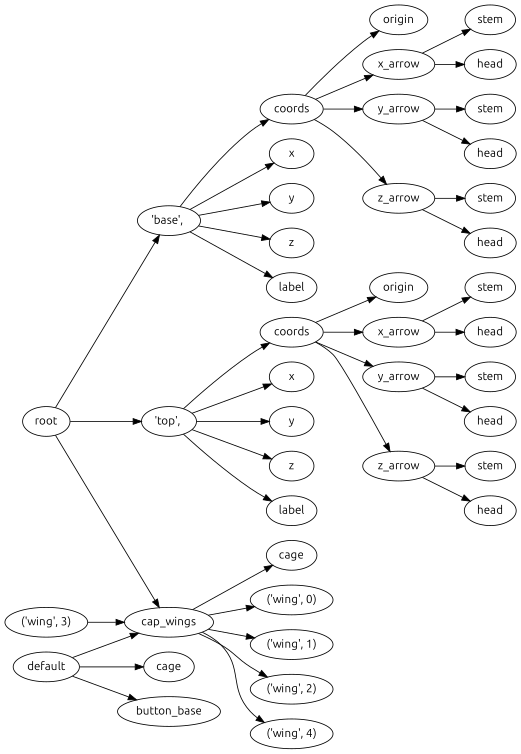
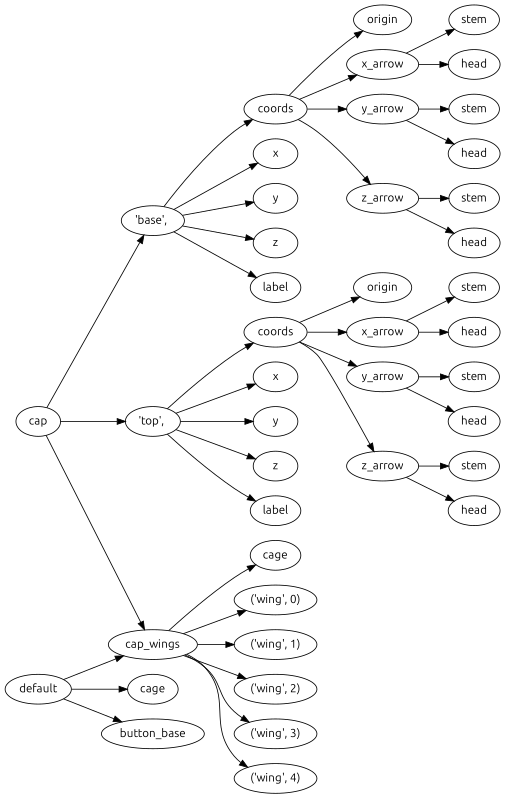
(46, 421) -> (38, 421)
(102, 622) -> (224, 699)
